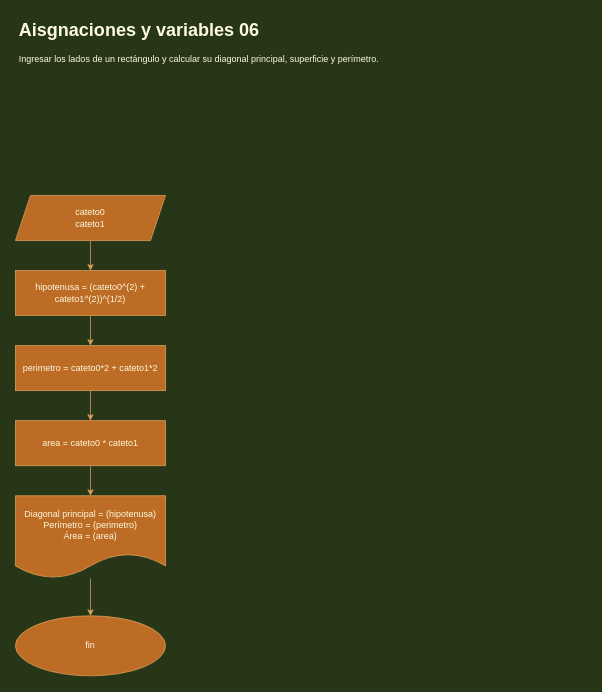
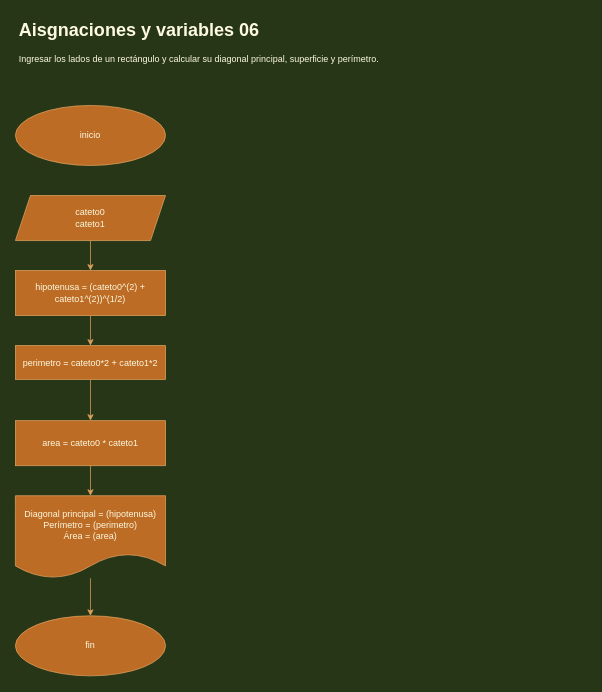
none -> (90, 135)
(90, 368) -> (90, 362)
